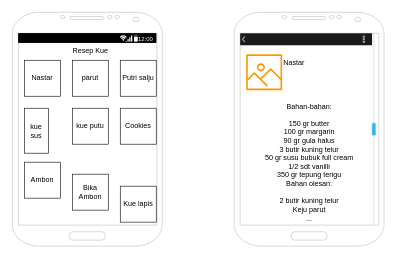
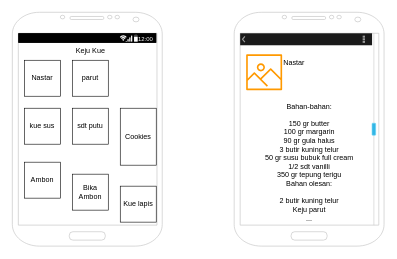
(91, 51) -> (91, 51)
(138, 78) -> none
(90, 126) -> (90, 126)
(138, 126) -> (138, 137)
(36, 131) -> (42, 126)
